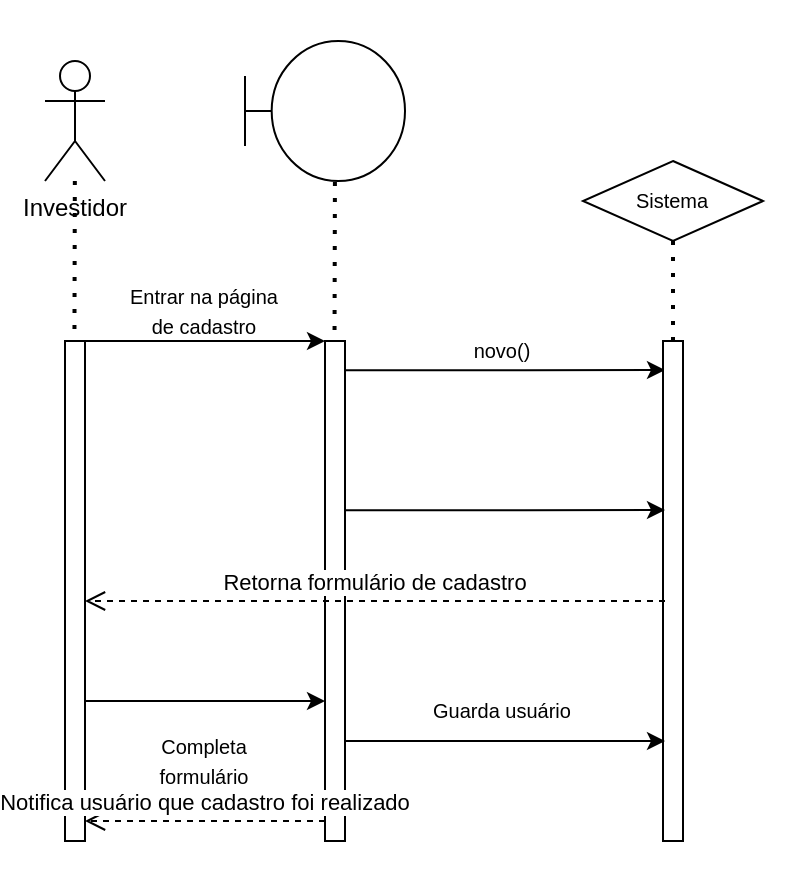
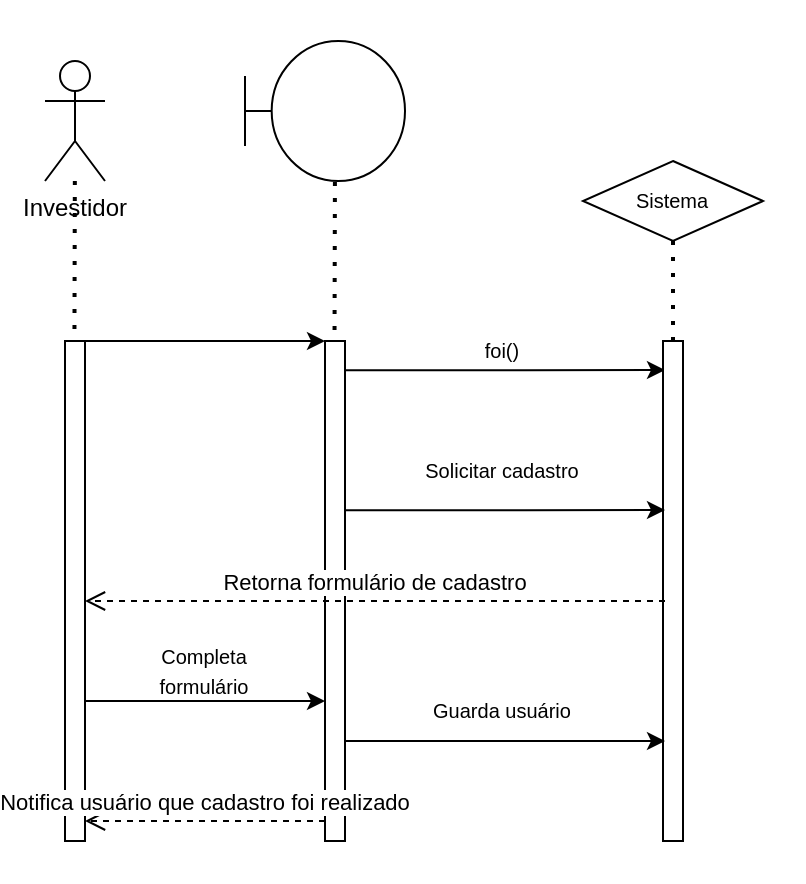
(205, 311) -> none
(503, 351) -> (503, 351)
none -> (503, 471)
(205, 761) -> (205, 671)
